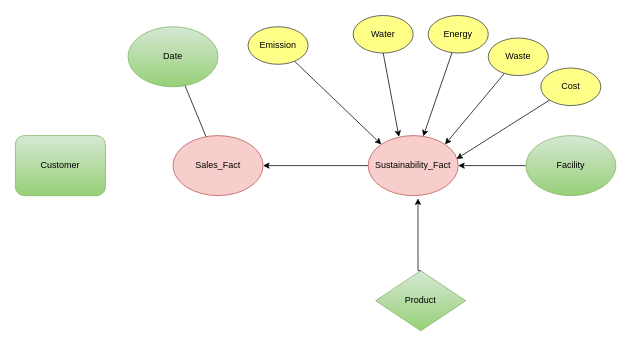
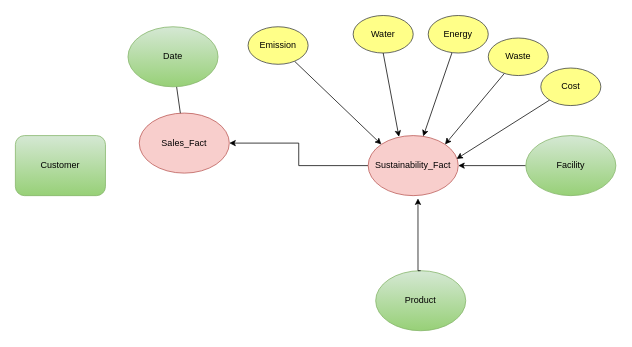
(218, 165) -> (184, 143)
(420, 300) -> (420, 300)
